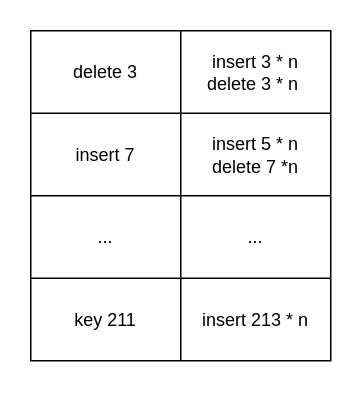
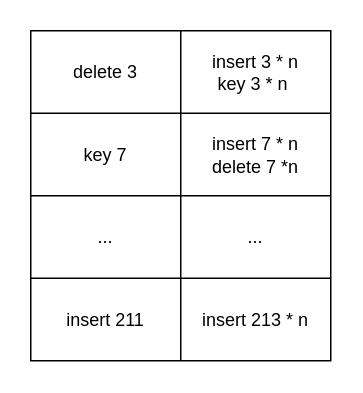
(256, 73) -> (256, 73)
(106, 155) -> (106, 155)
(256, 155) -> (256, 155)
(106, 320) -> (106, 320)
